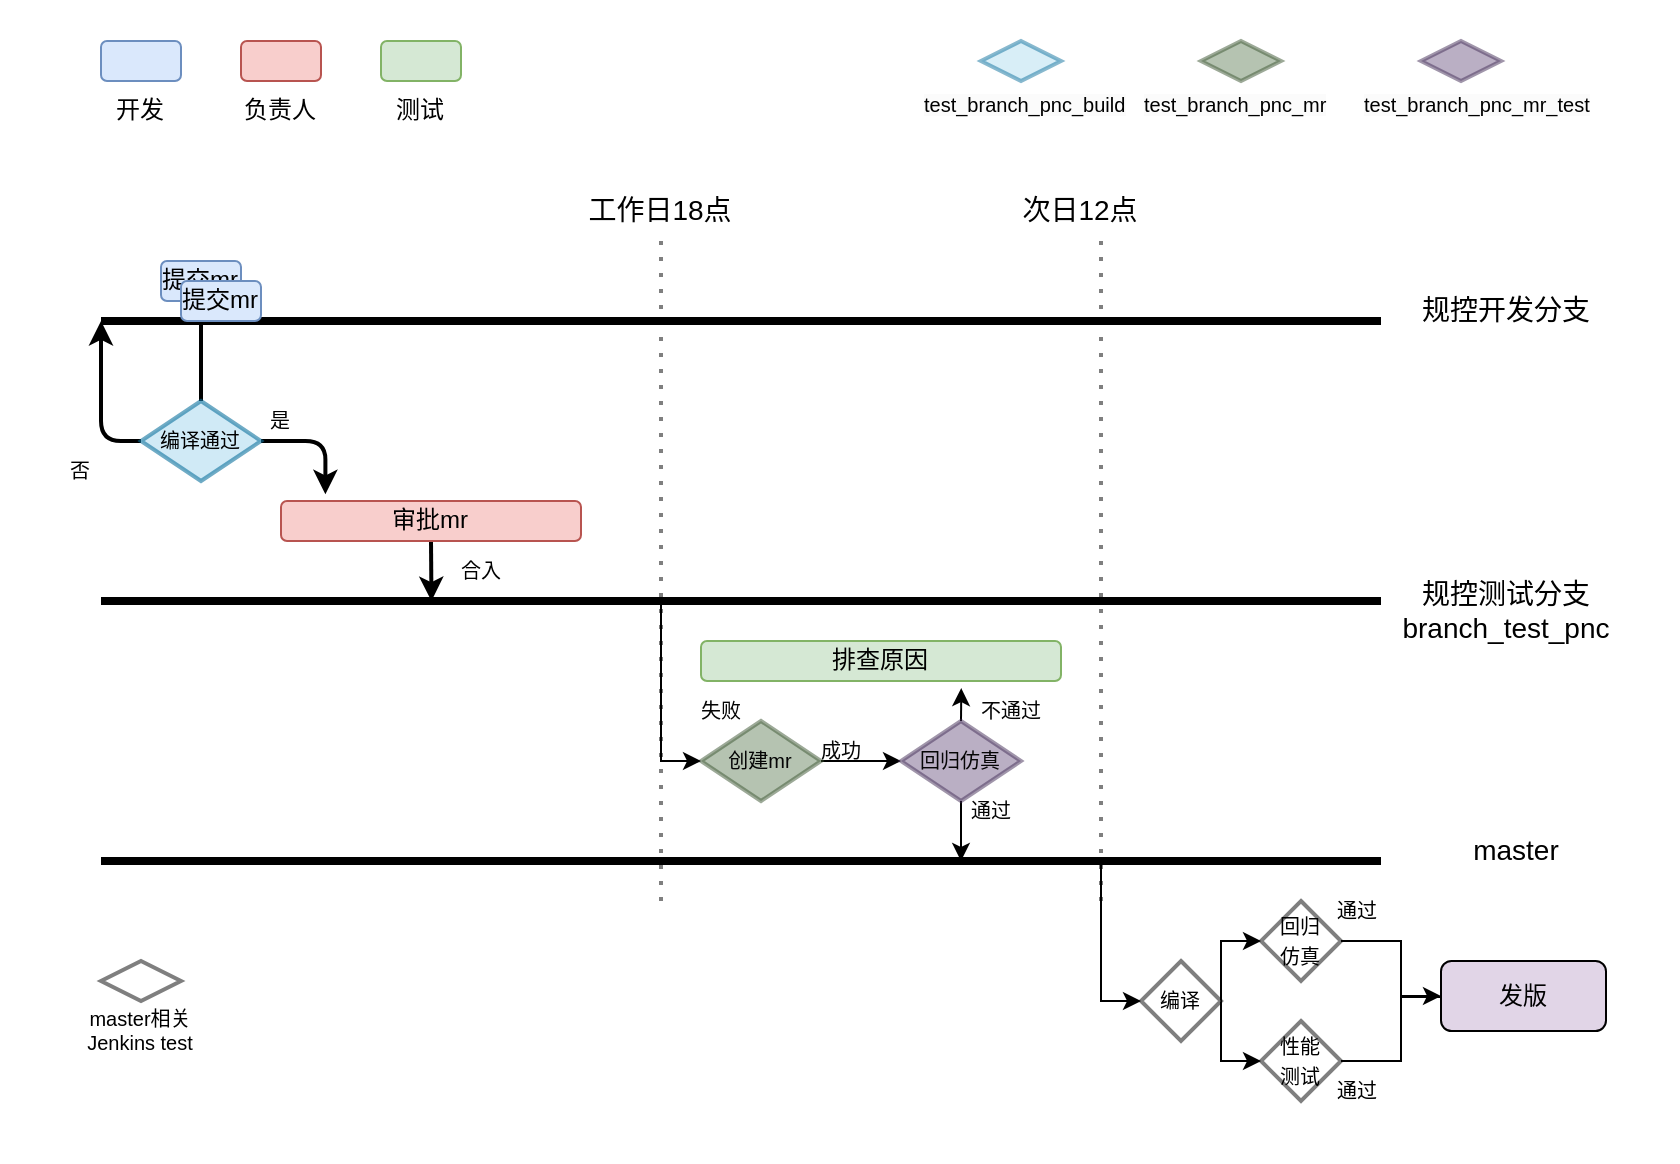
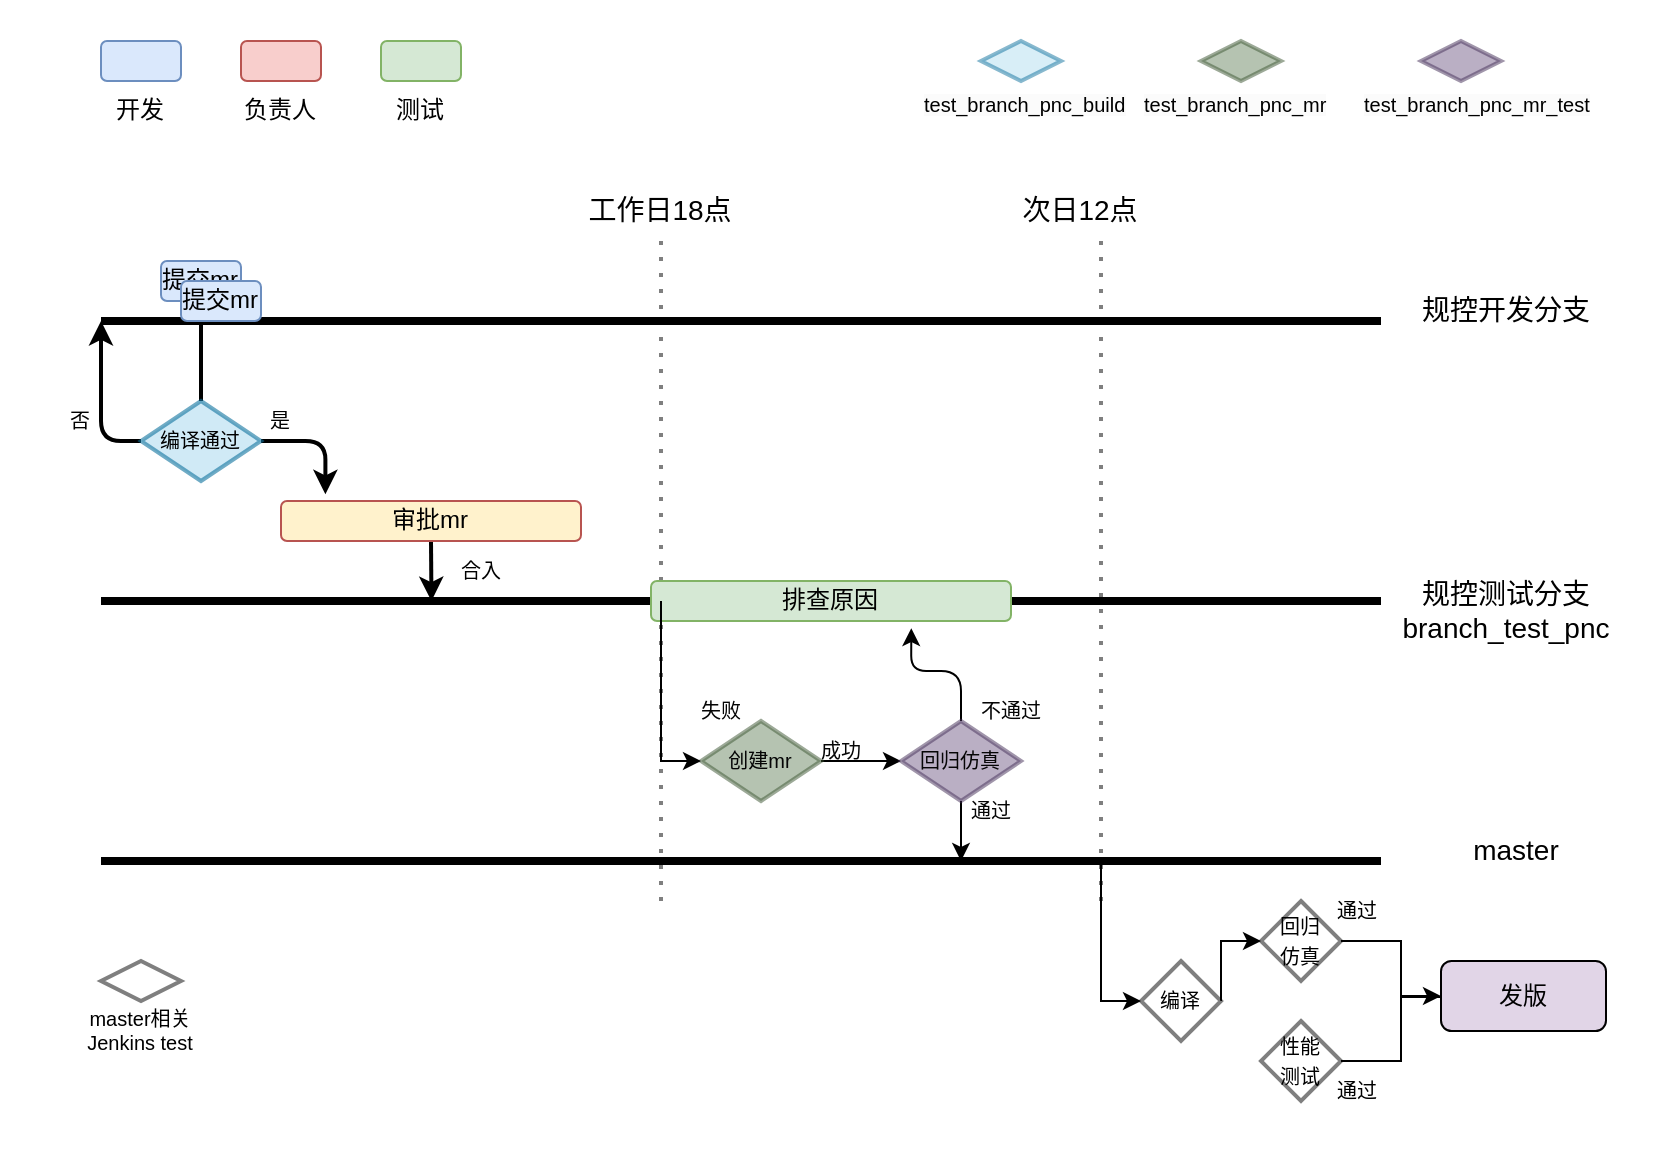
(81, 471) -> (81, 421)
(431, 521) -> (431, 521)
(881, 661) -> (831, 601)
(1221, 1045) -> none
